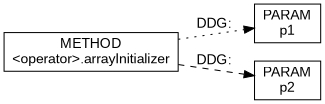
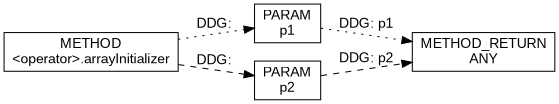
none -> (484, 52)
